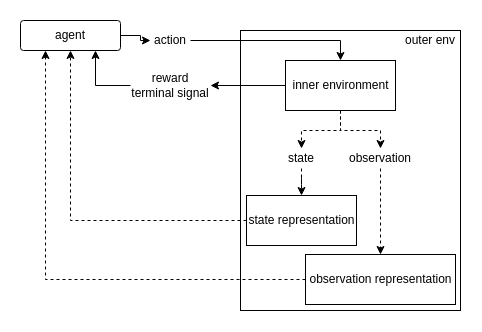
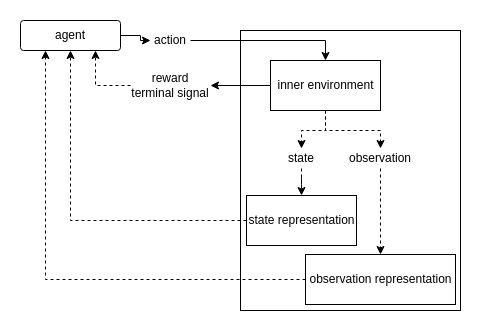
(431, 41) -> none
(99, 86) -> (99, 86)
(341, 86) -> (326, 86)
